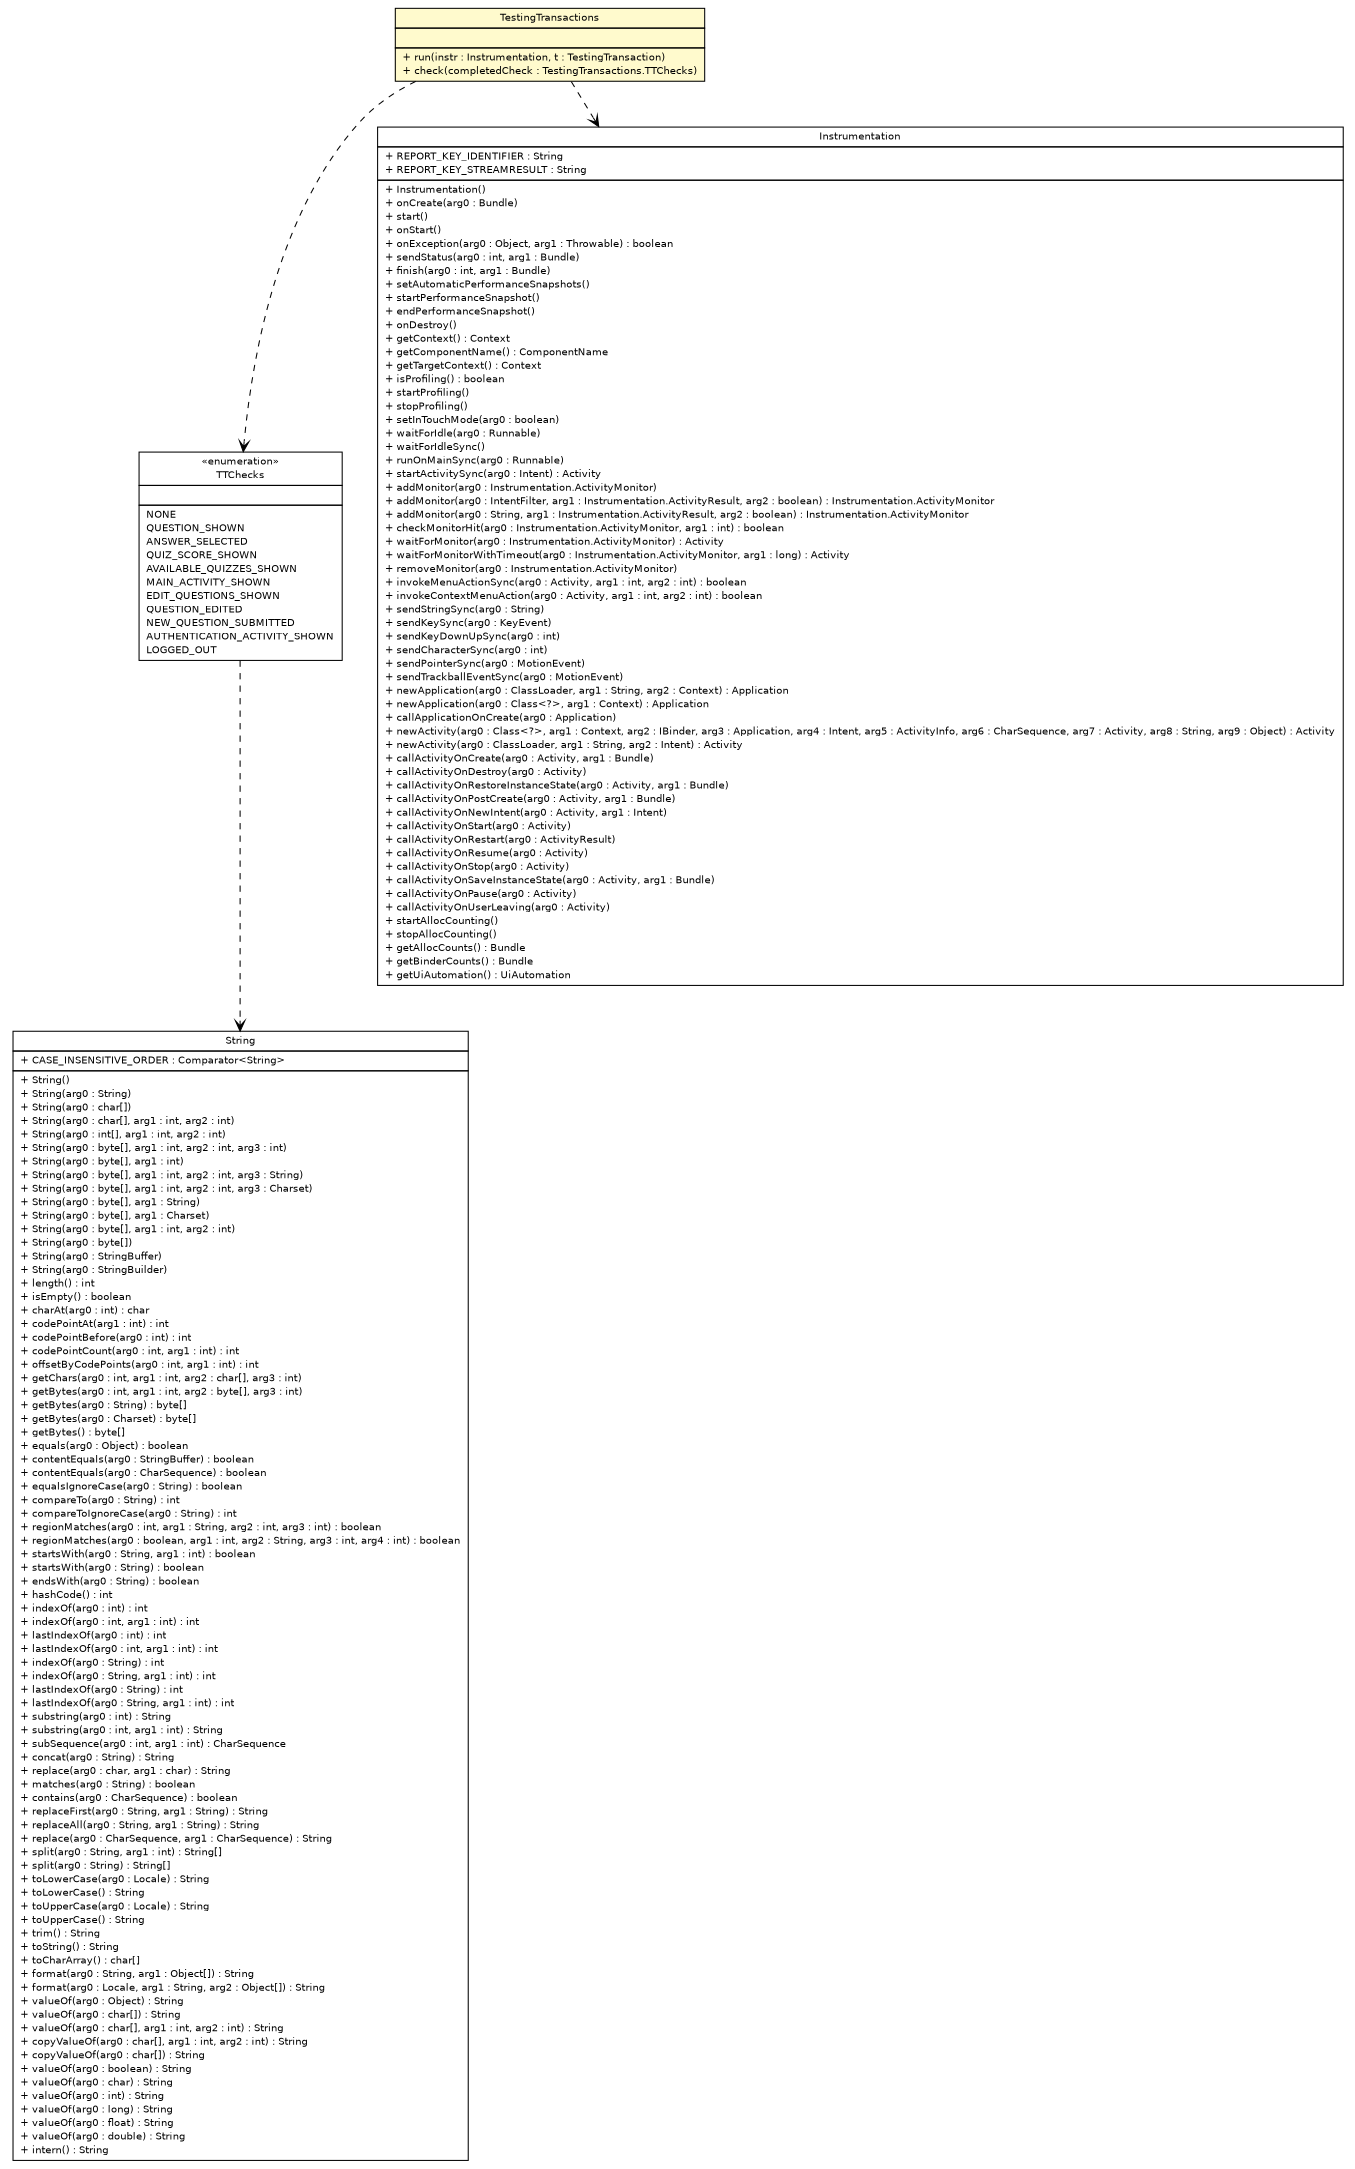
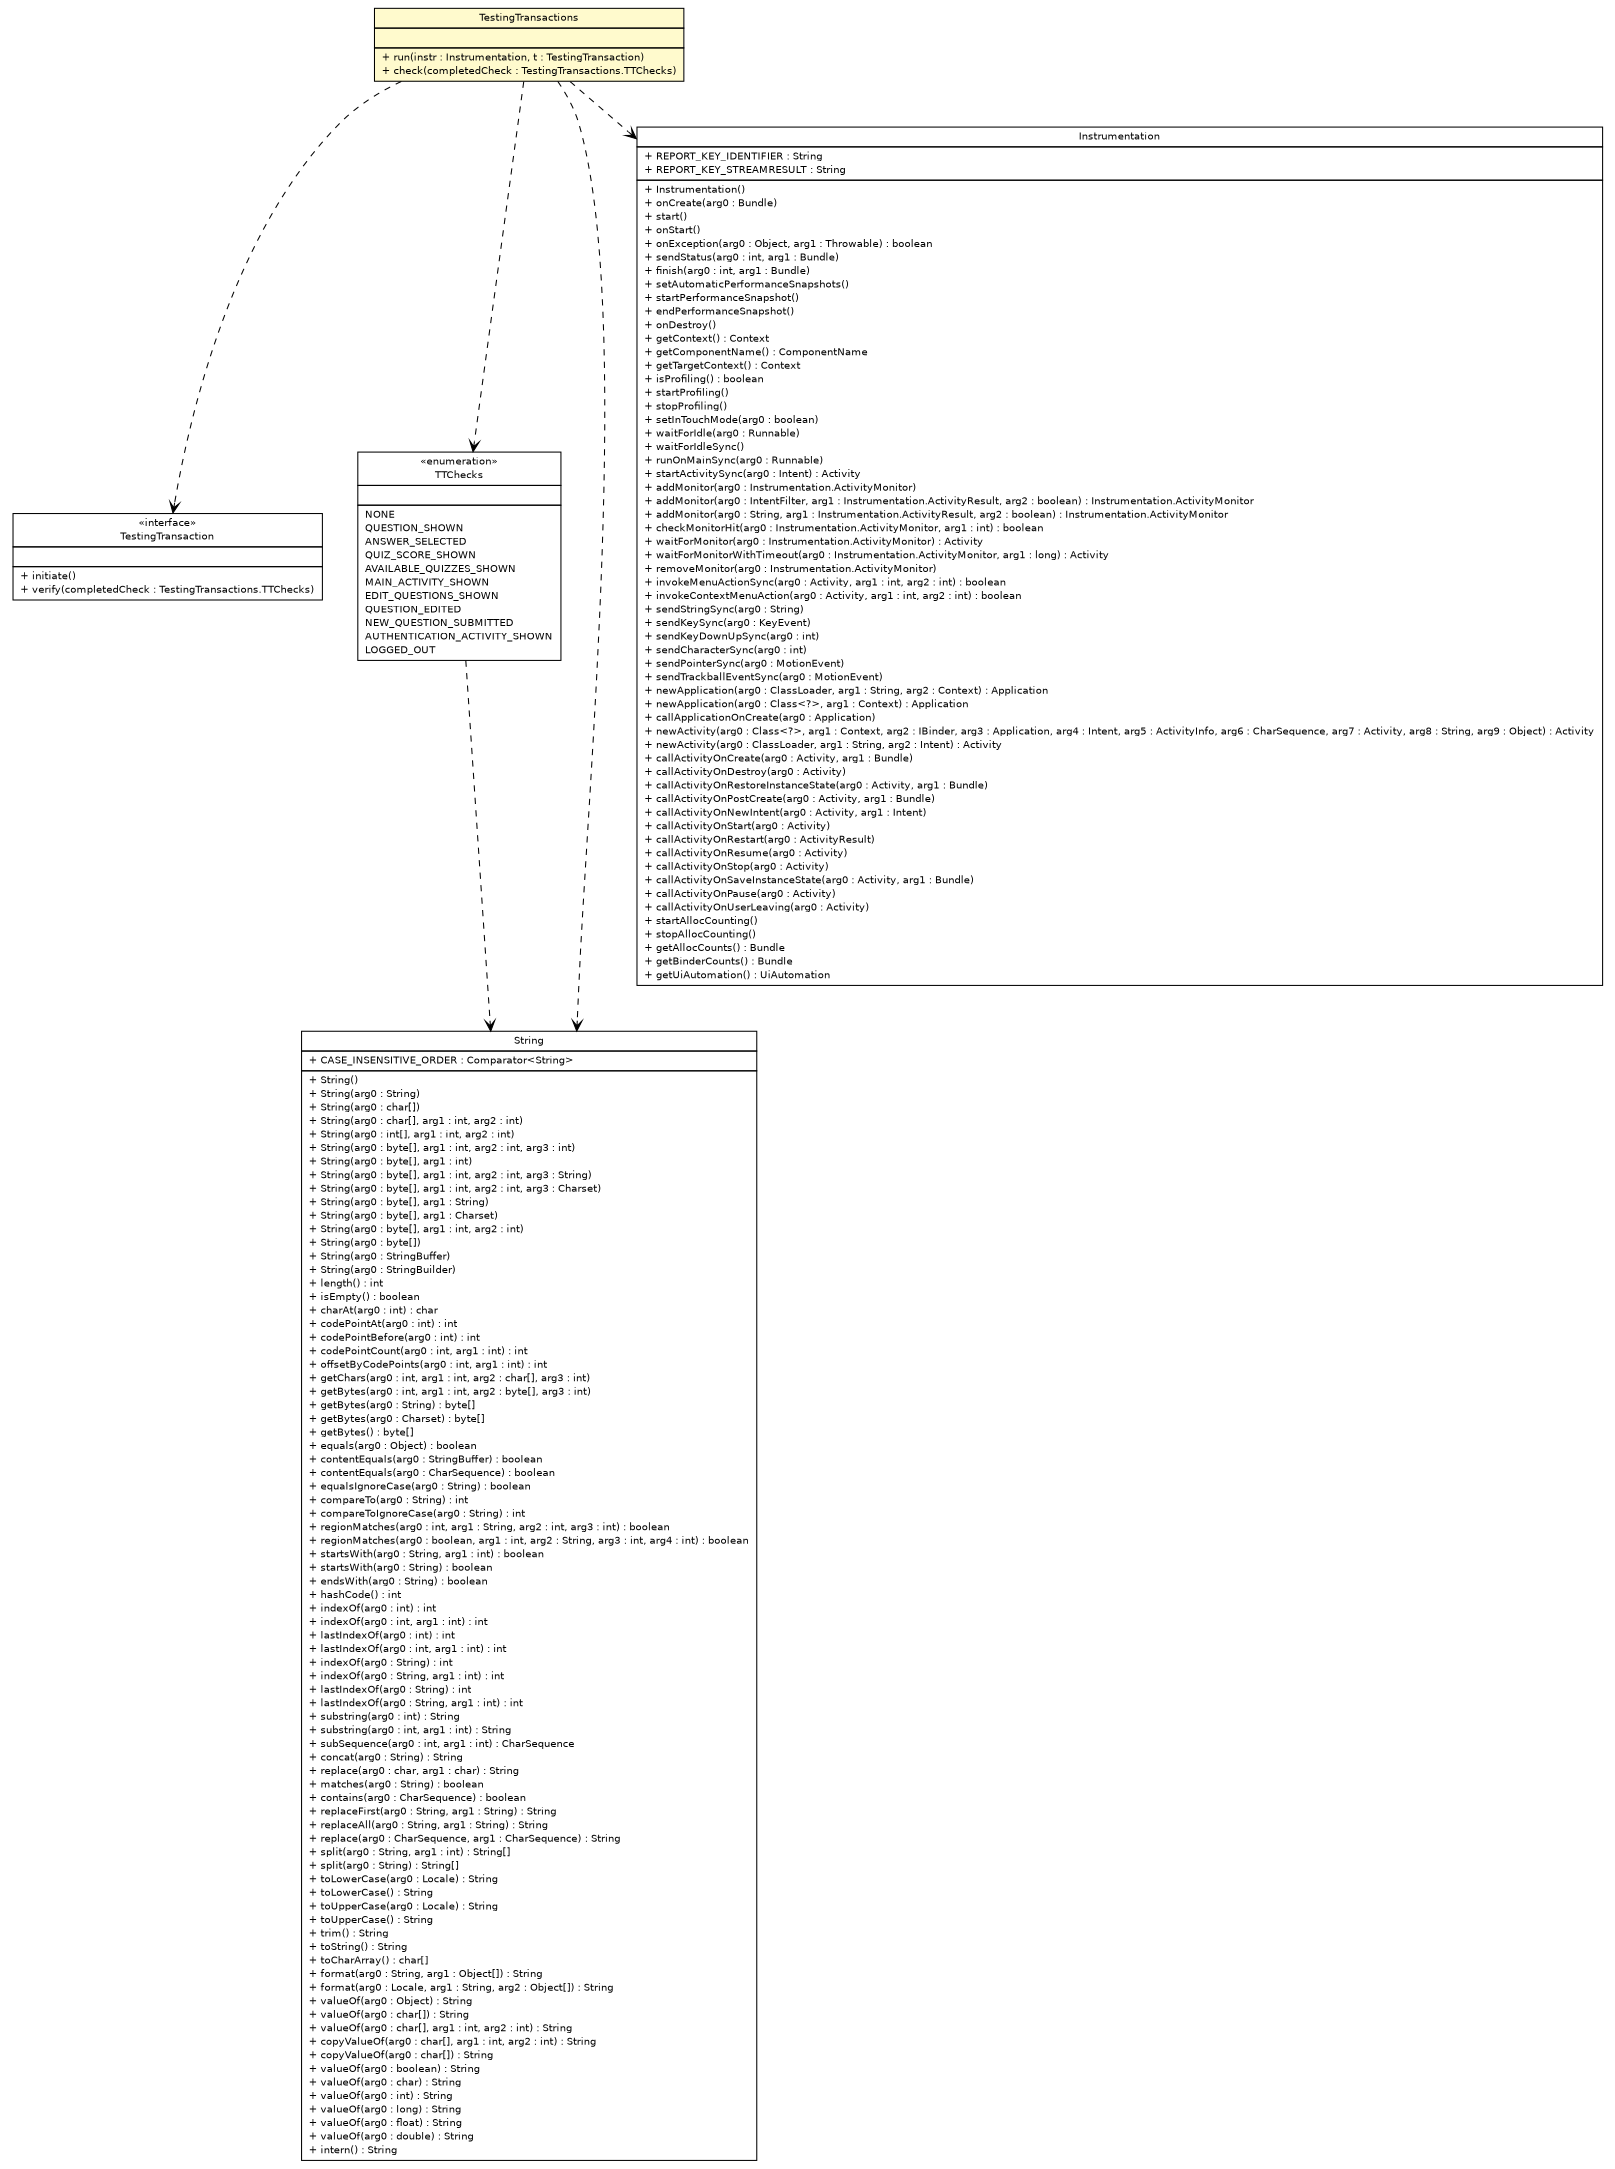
none -> (602, 548)
none -> (167, 556)
(95, 1324) -> (383, 1324)
